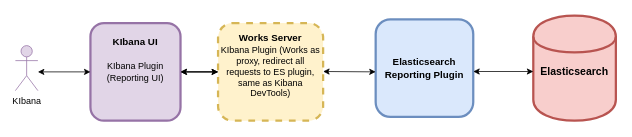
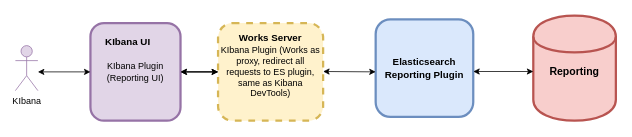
(135, 42) -> (128, 42)
(574, 72) -> (574, 72)
